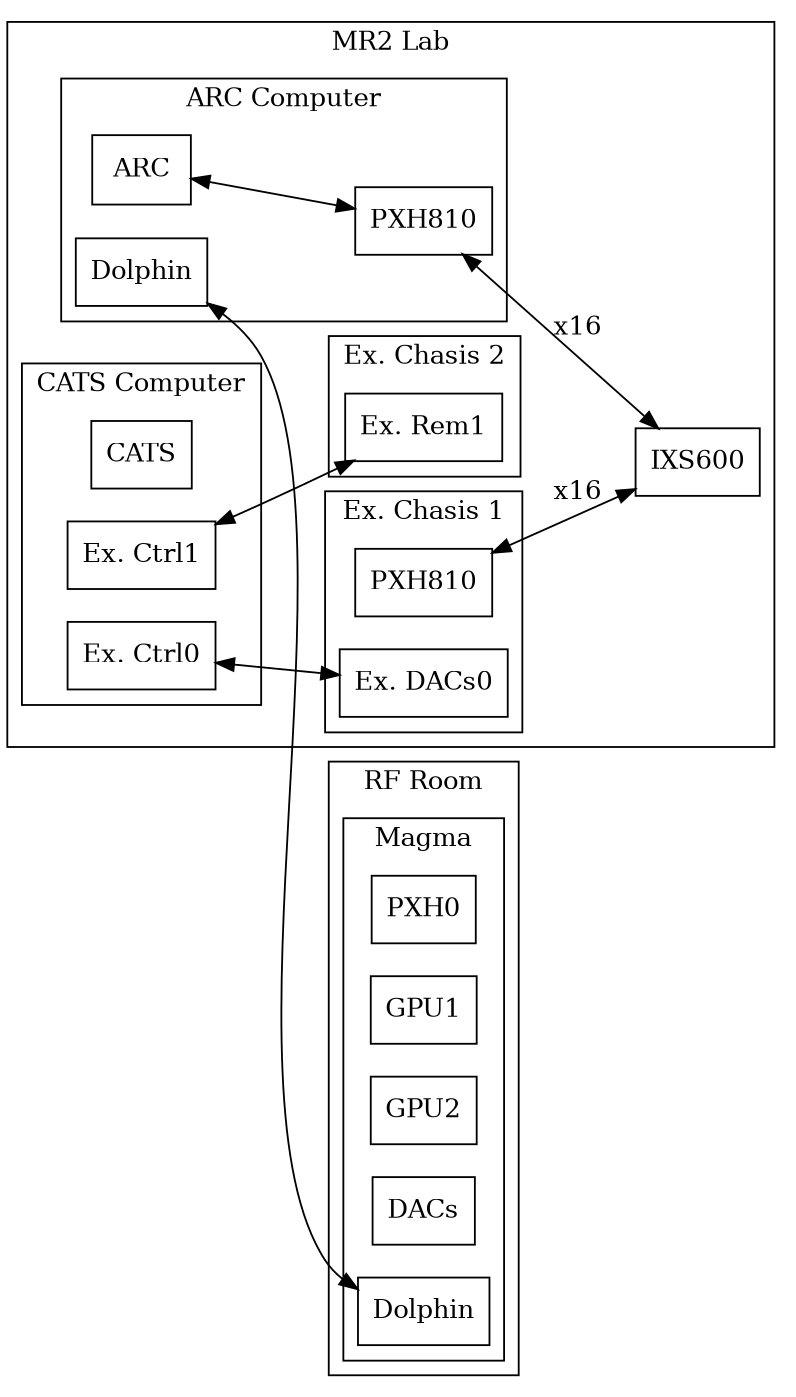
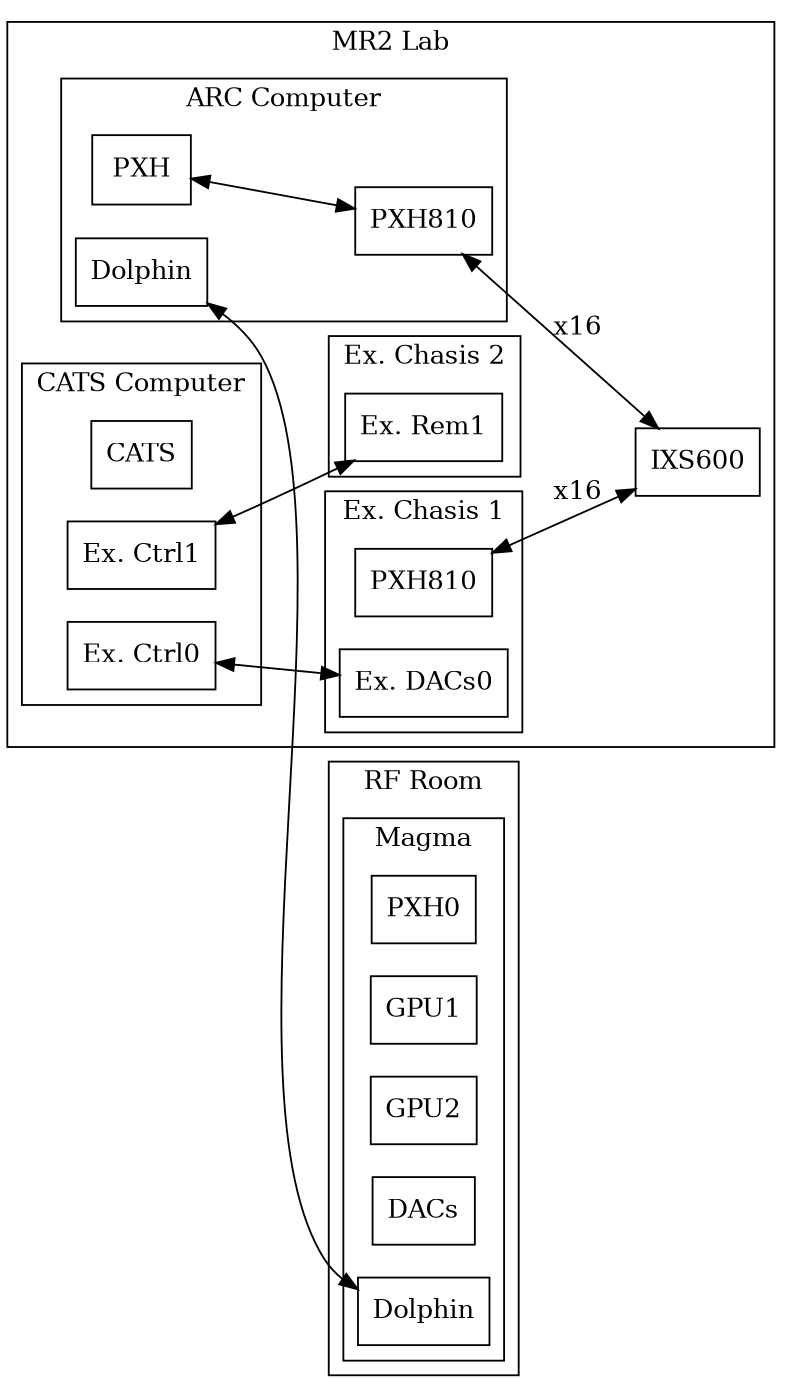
(142, 170) -> (142, 170)
